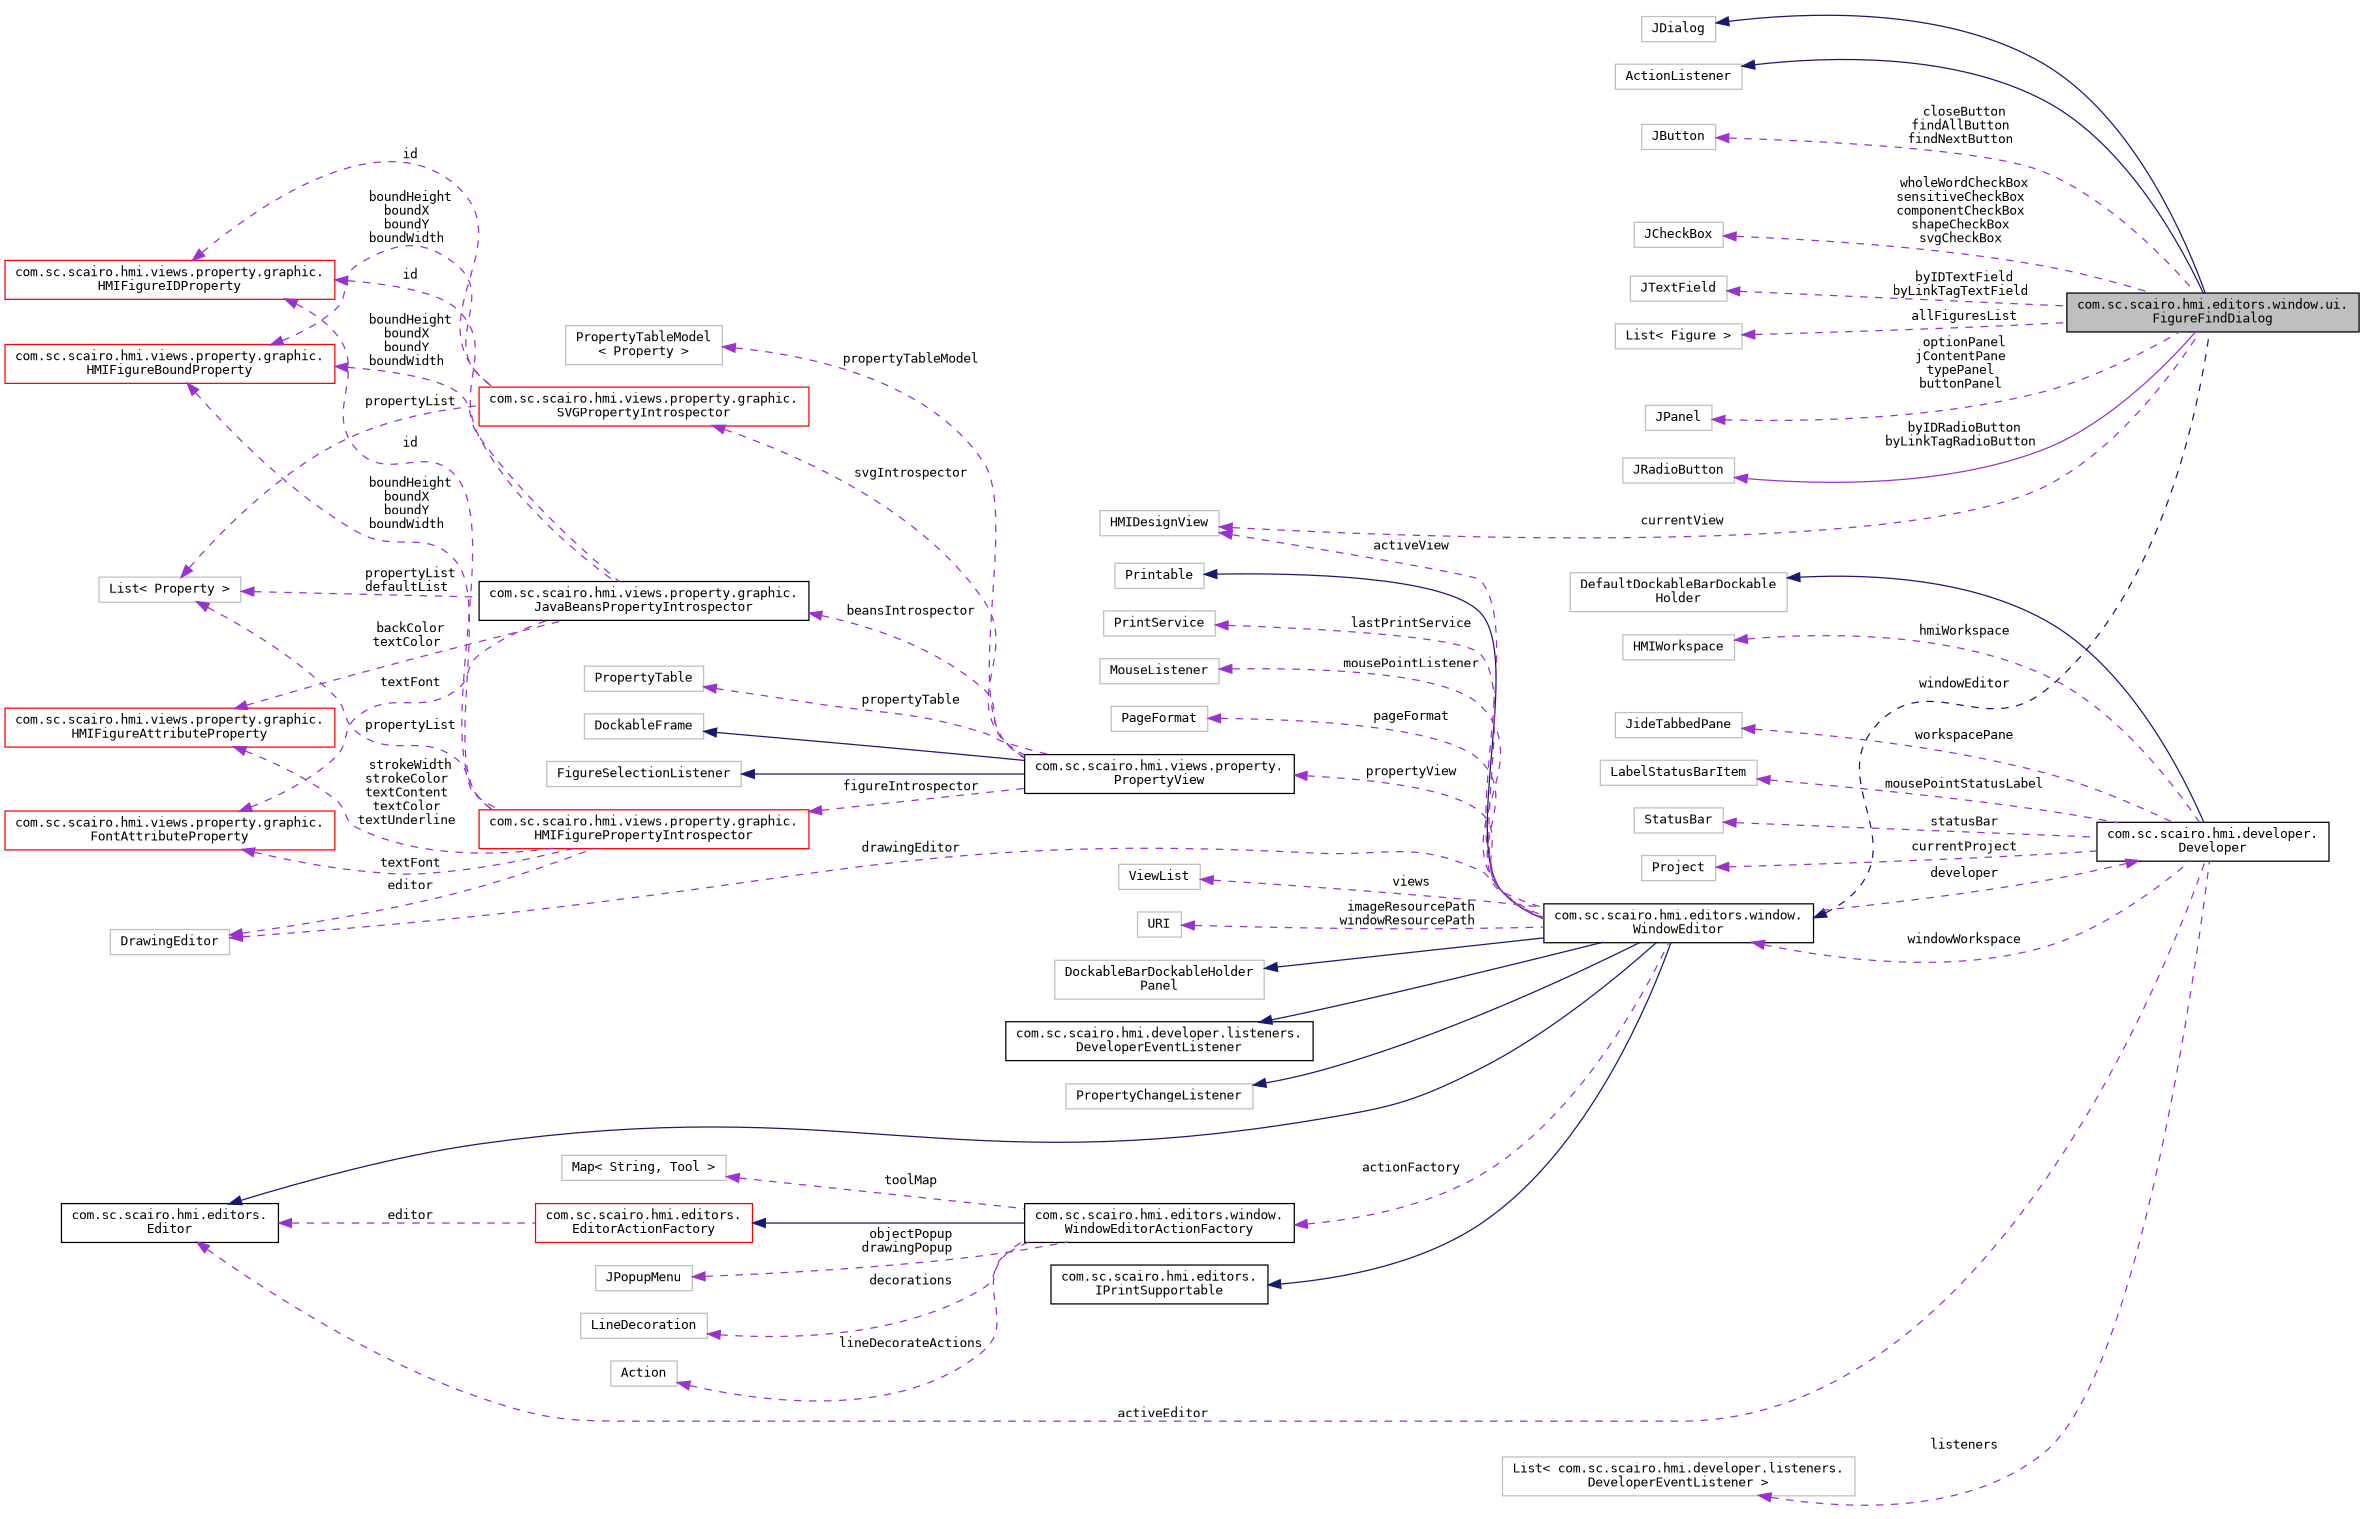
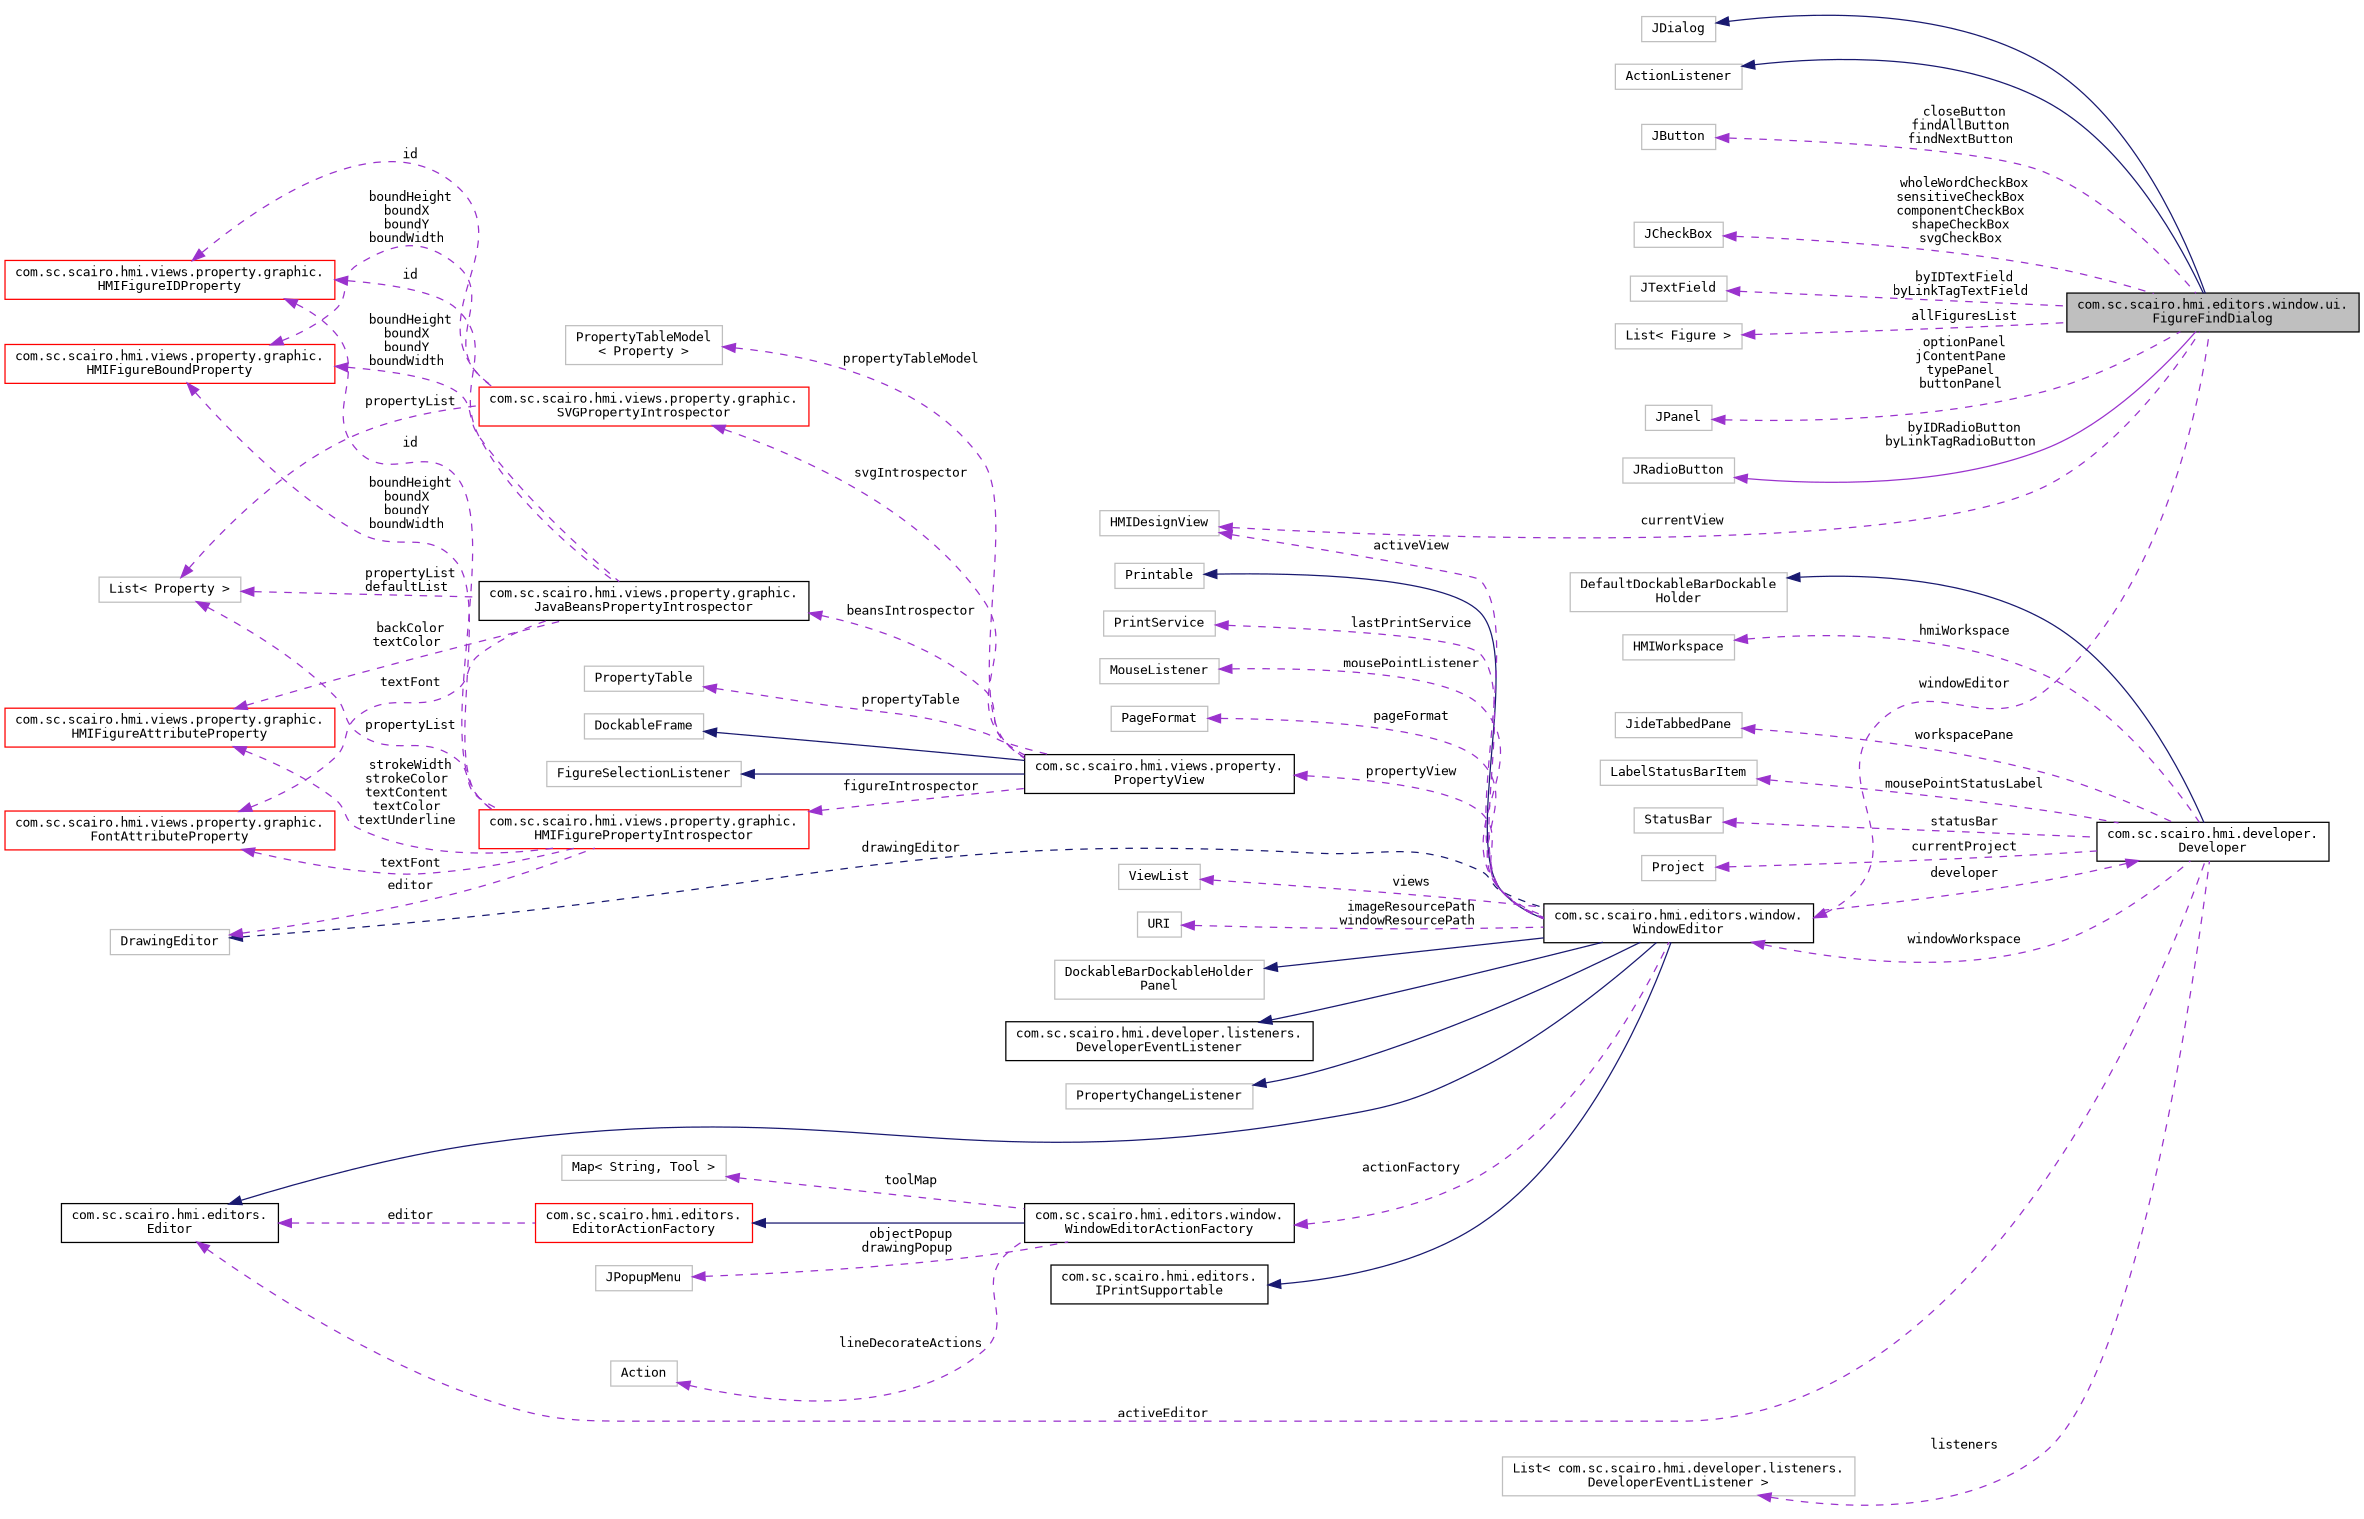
(2049, 687) -> (2049, 687)
(898, 862) -> (898, 862)
(644, 1326) -> none
